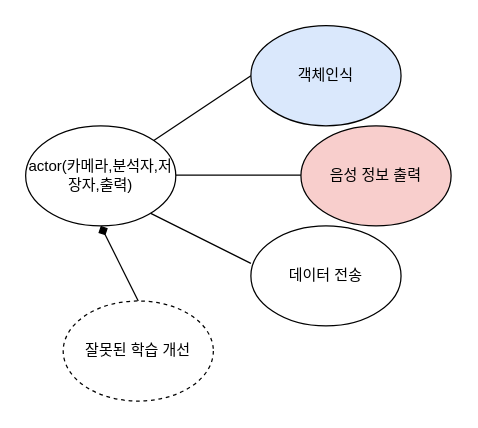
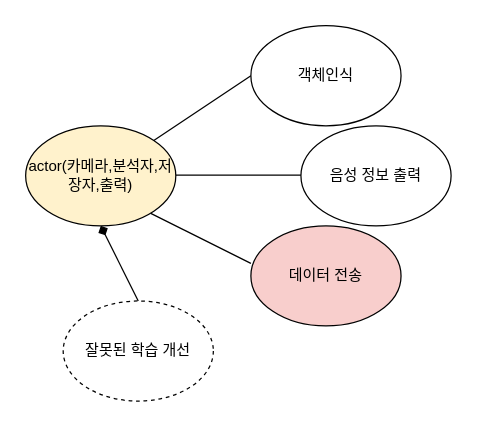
(326, 76) -> (326, 76)
(101, 176) -> (101, 176)
(376, 176) -> (376, 176)
(326, 276) -> (326, 276)
